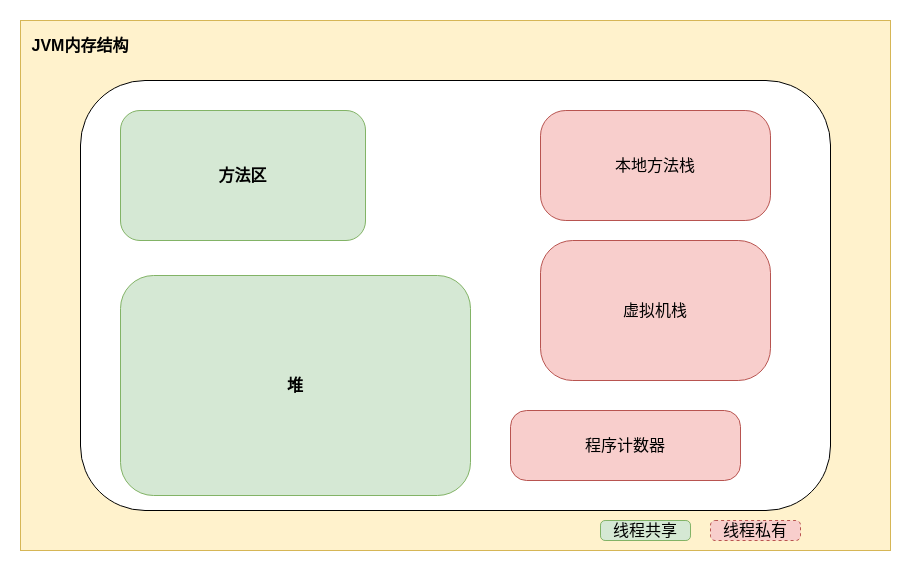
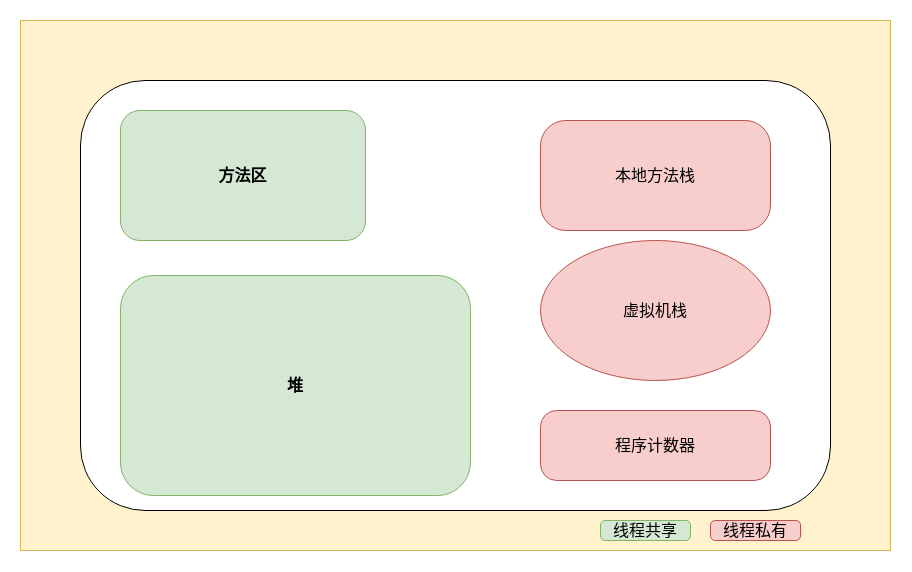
(81, 46) -> none
(656, 166) -> (656, 176)
(656, 311) -> (656, 311)
(626, 446) -> (656, 446)
(756, 531) -> (756, 531)
